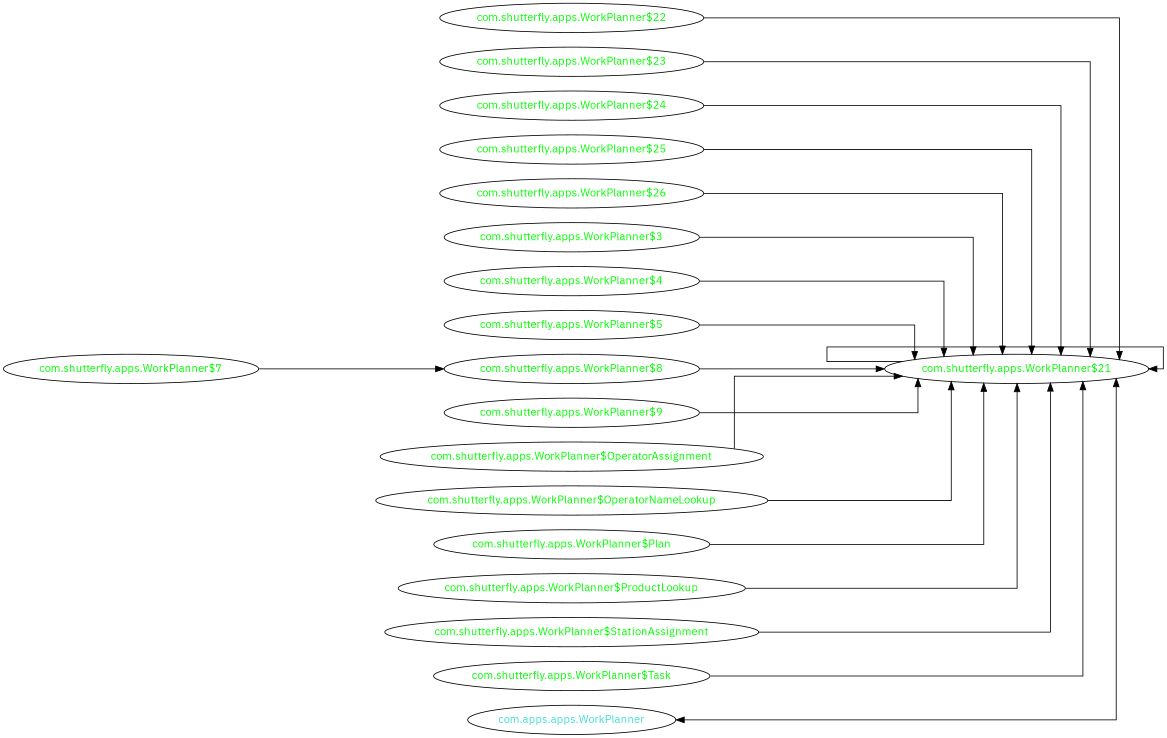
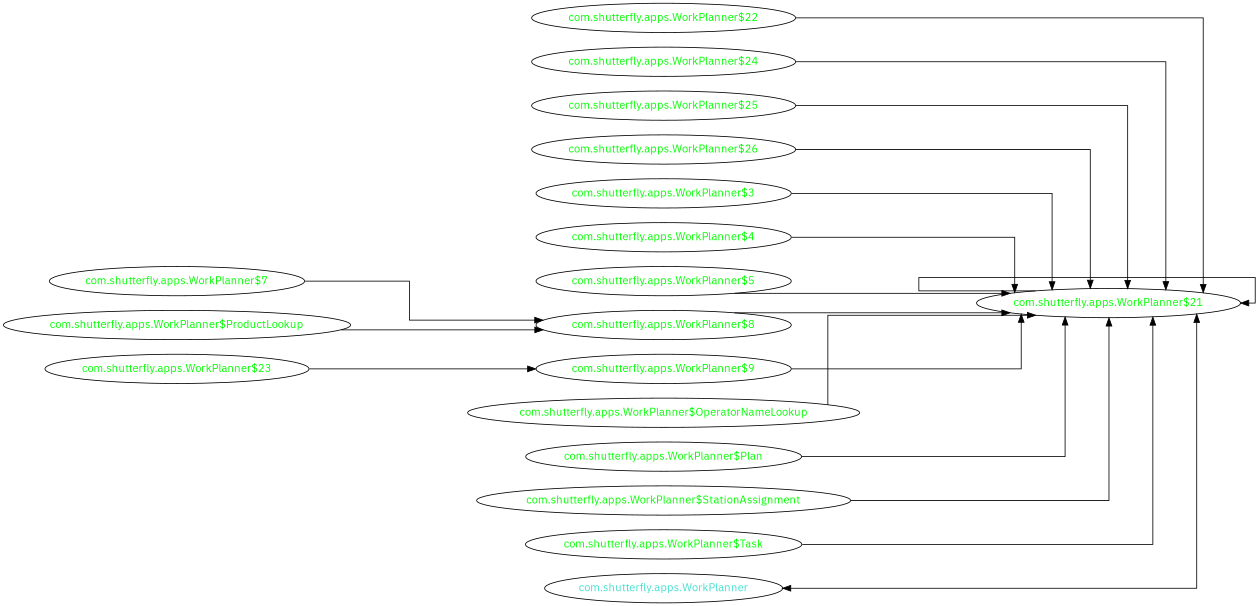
(1040, 62) -> (418, 369)
(572, 457) -> none
(980, 588) -> (438, 330)
(572, 720) -> (664, 588)
